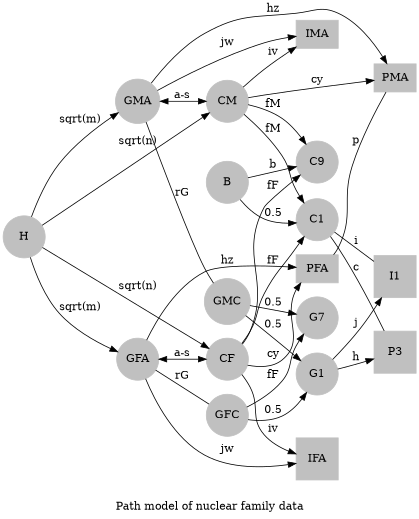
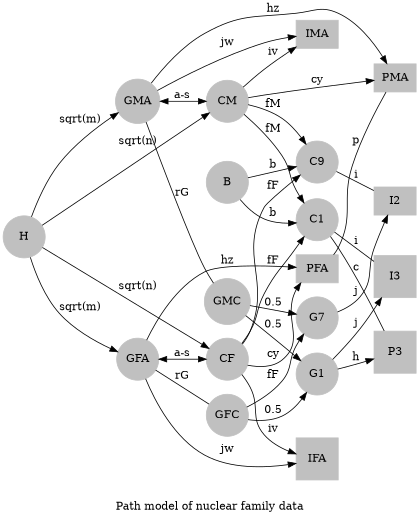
none -> (395, 201)
(273, 213) -> (273, 213)
(395, 277) -> (395, 277)
